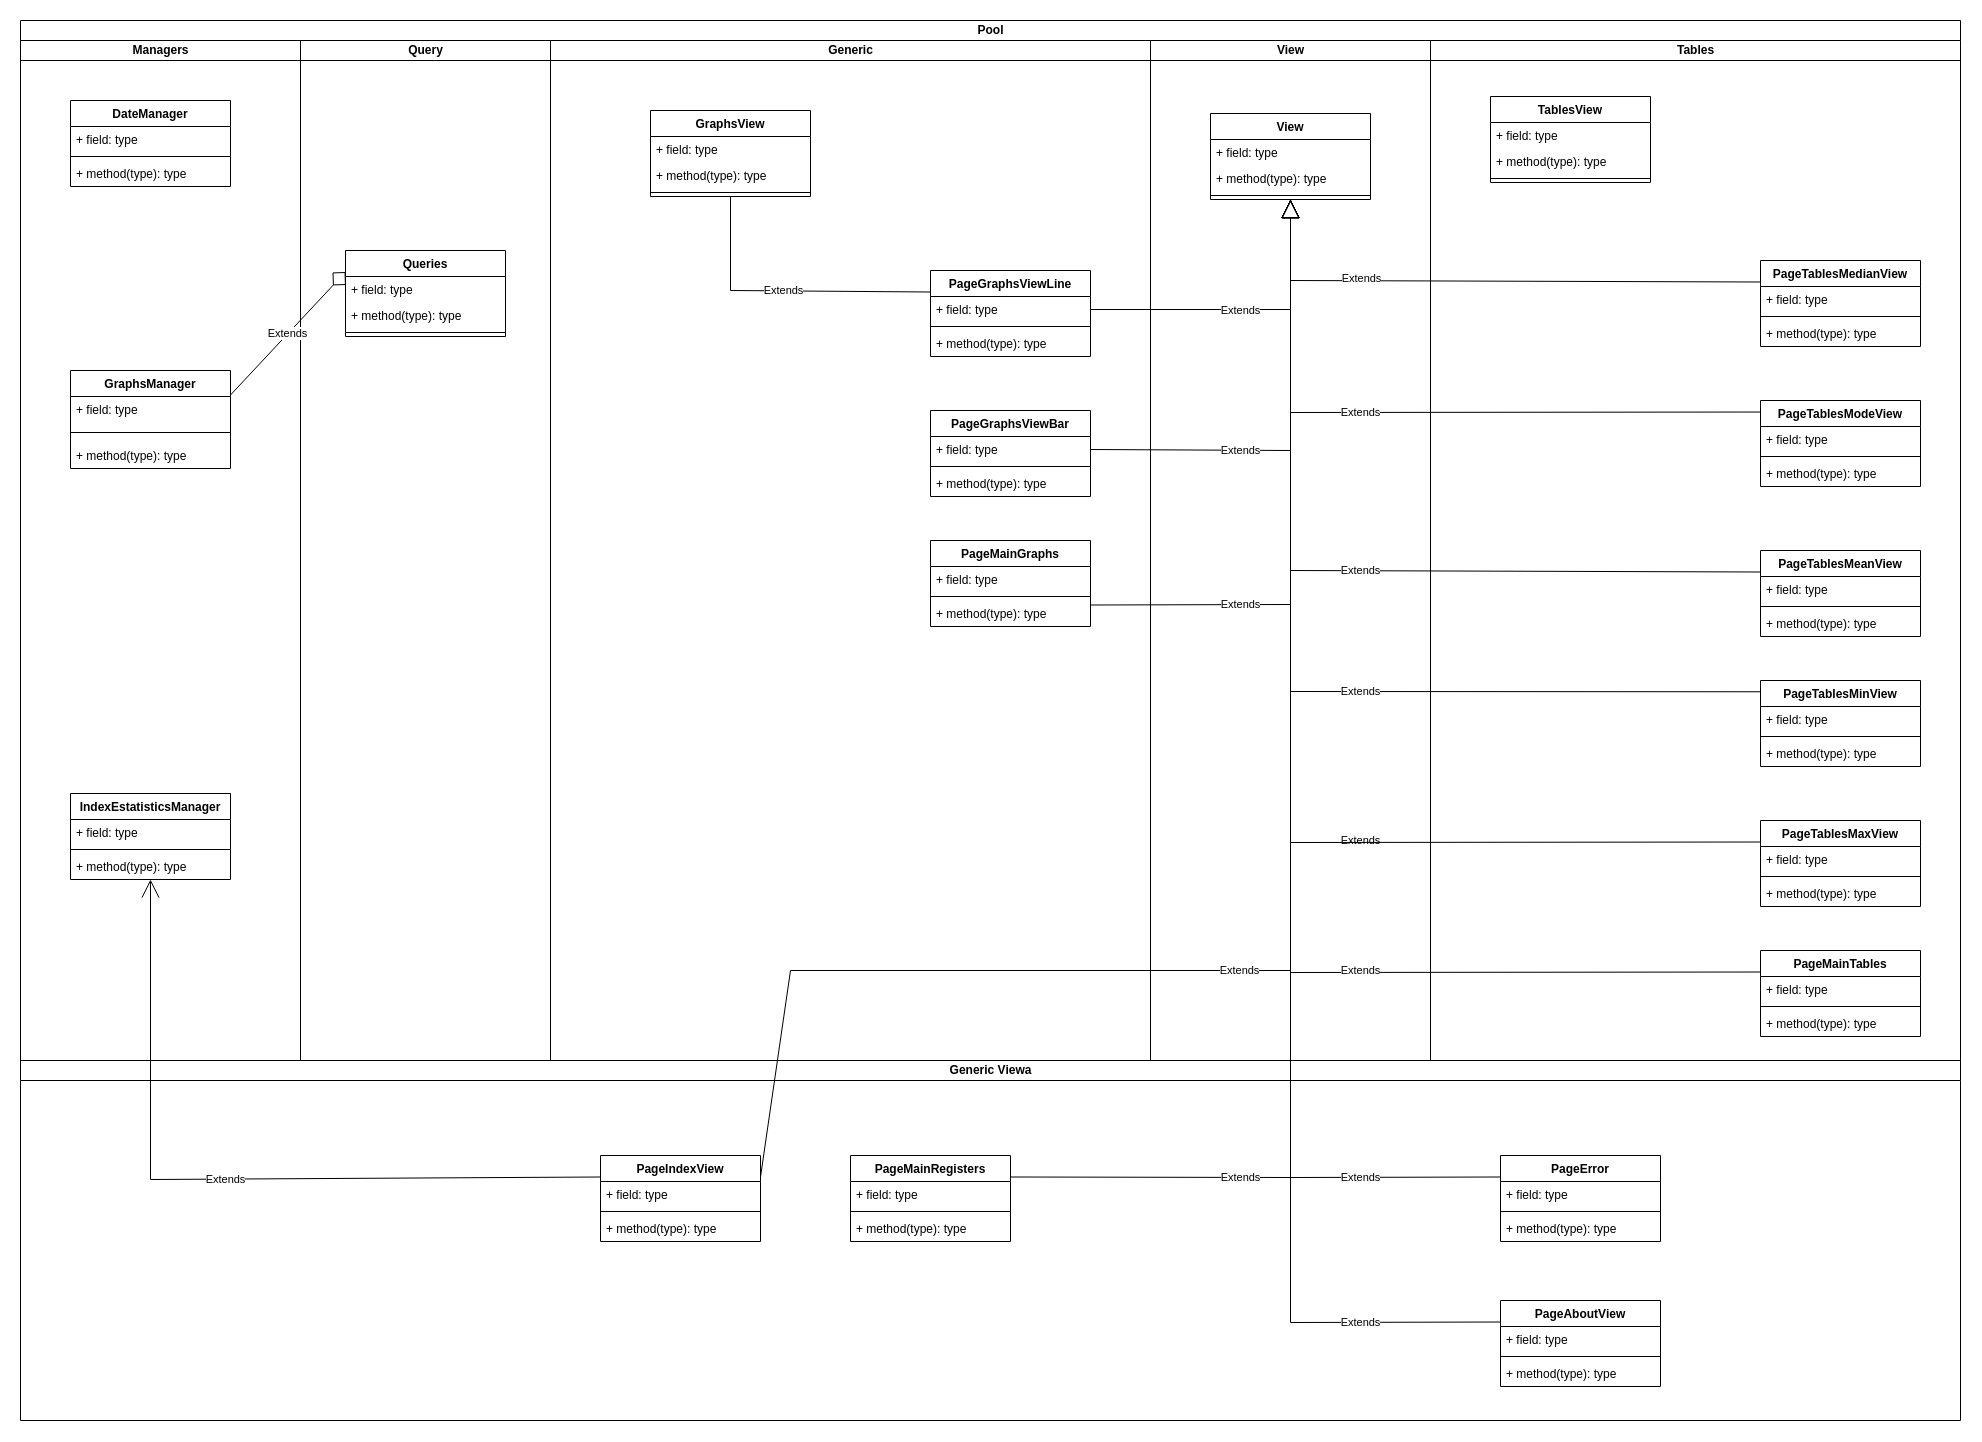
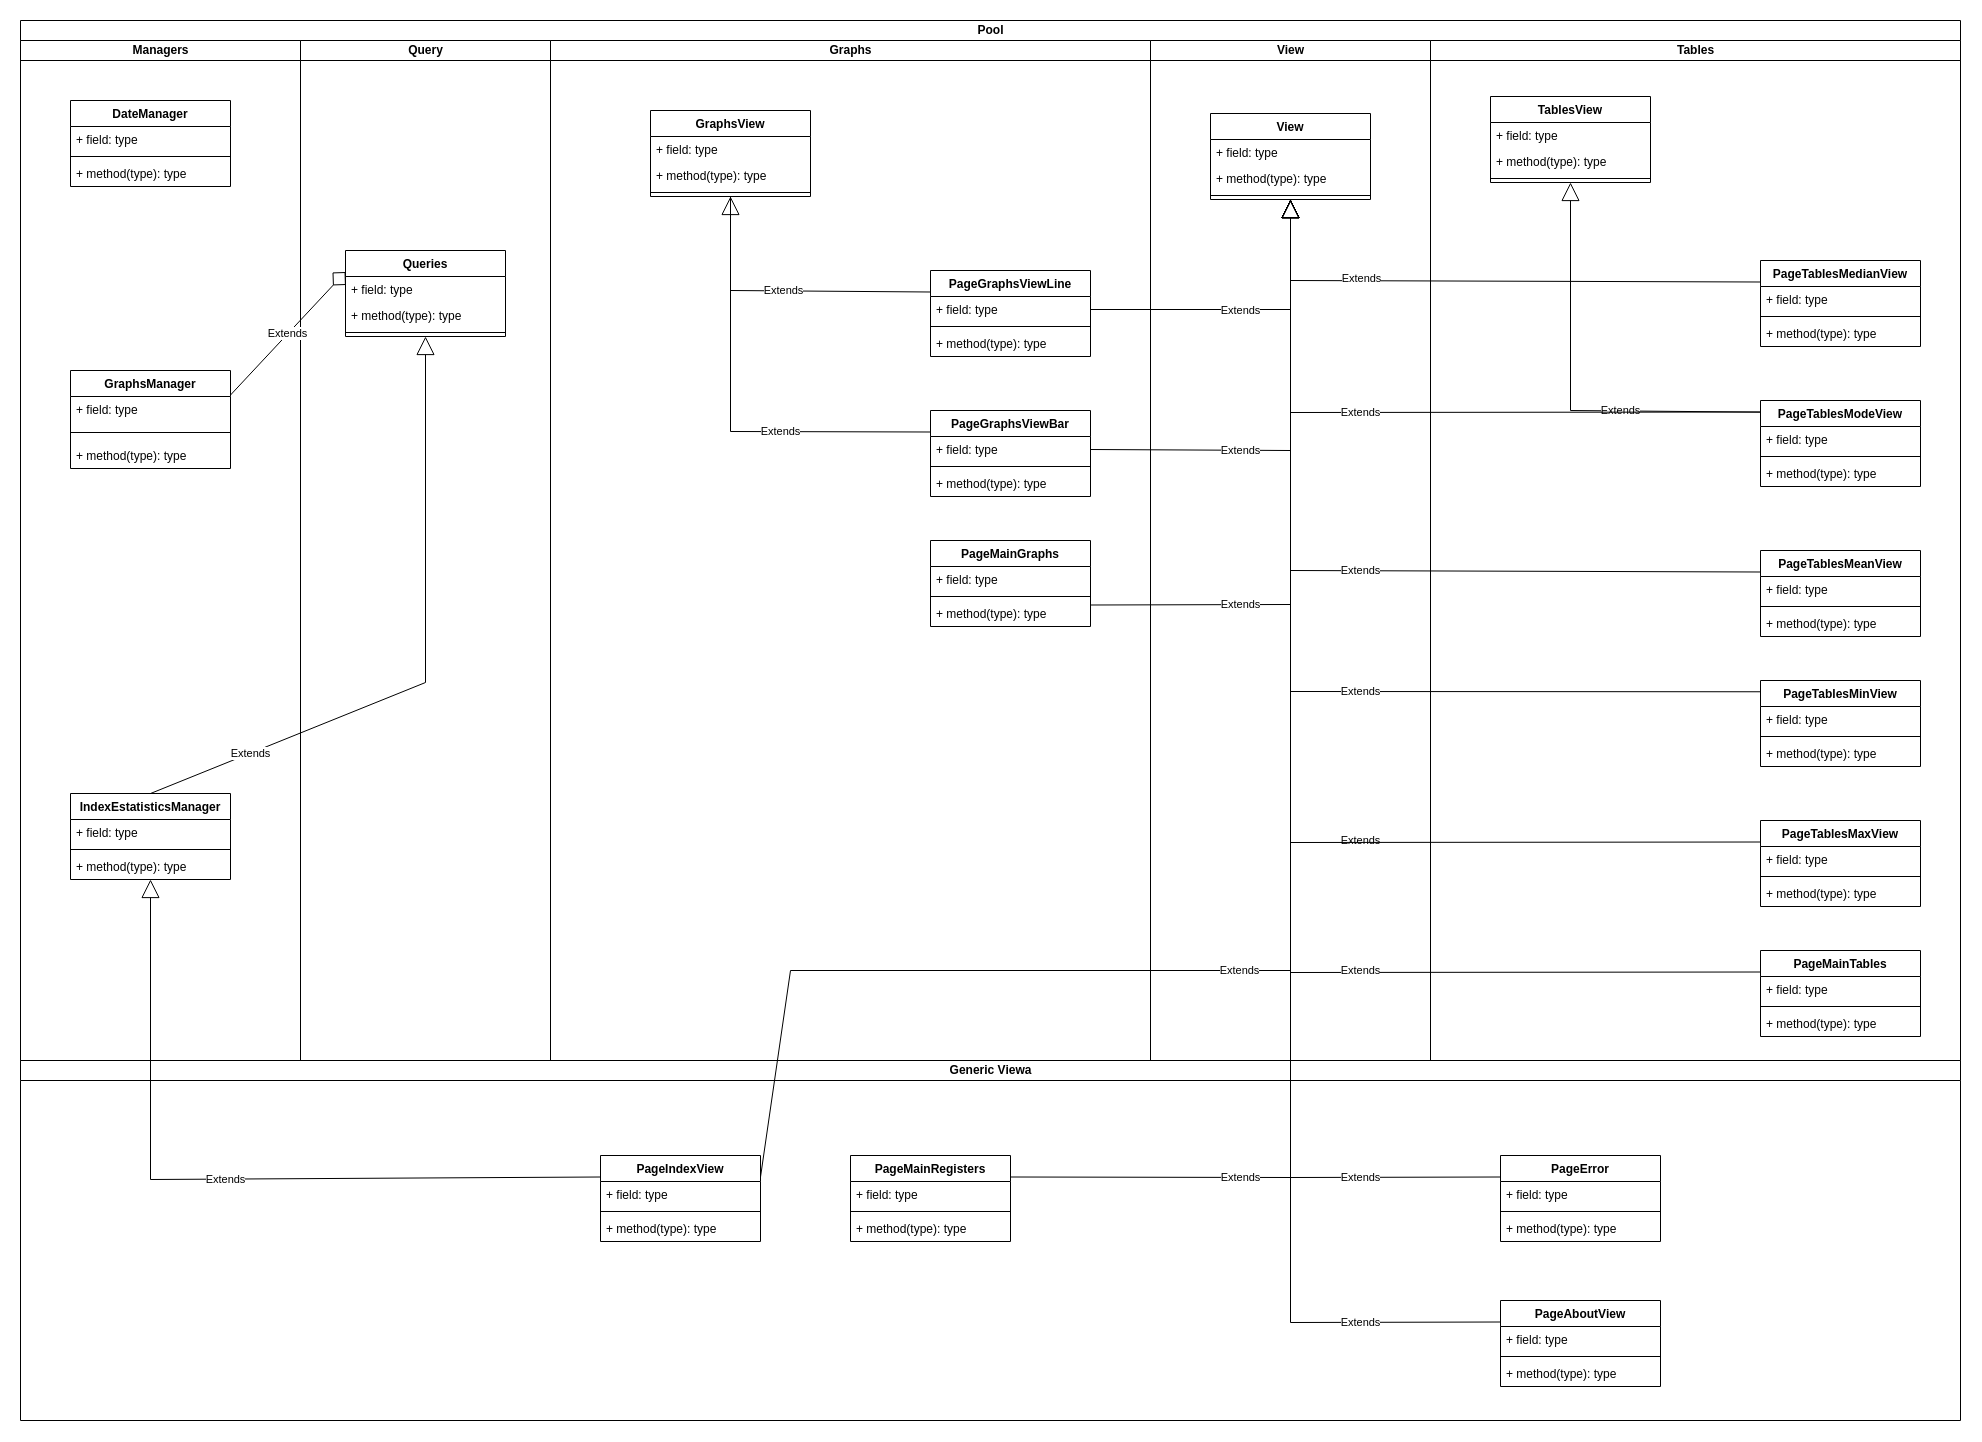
(851, 51) -> (851, 51)
none -> (1571, 306)
none -> (762, 432)
none -> (426, 667)
(151, 891) -> (151, 899)
